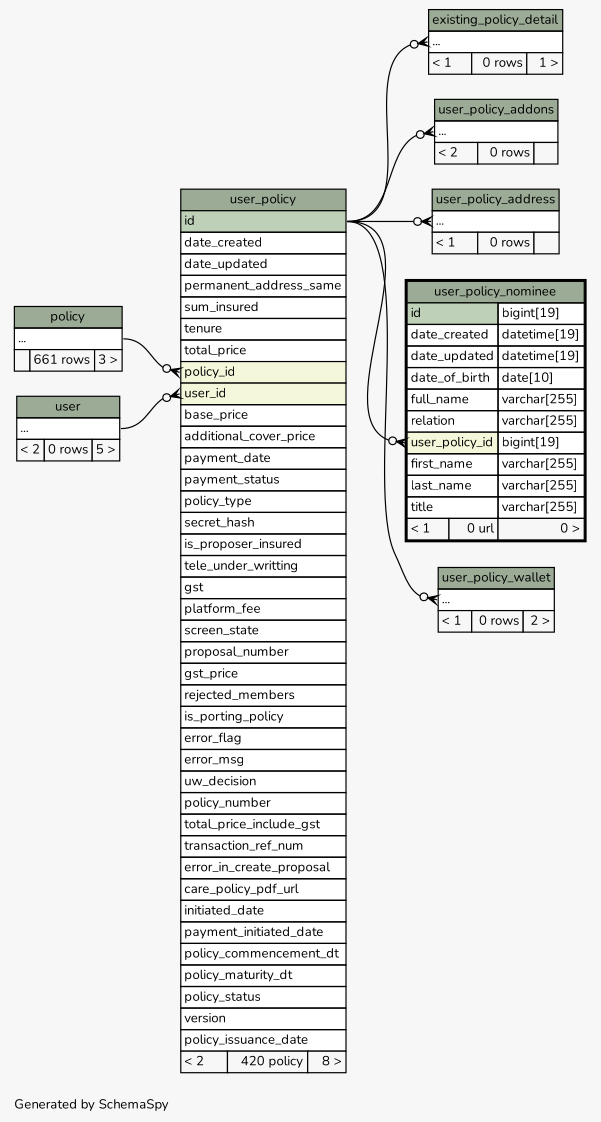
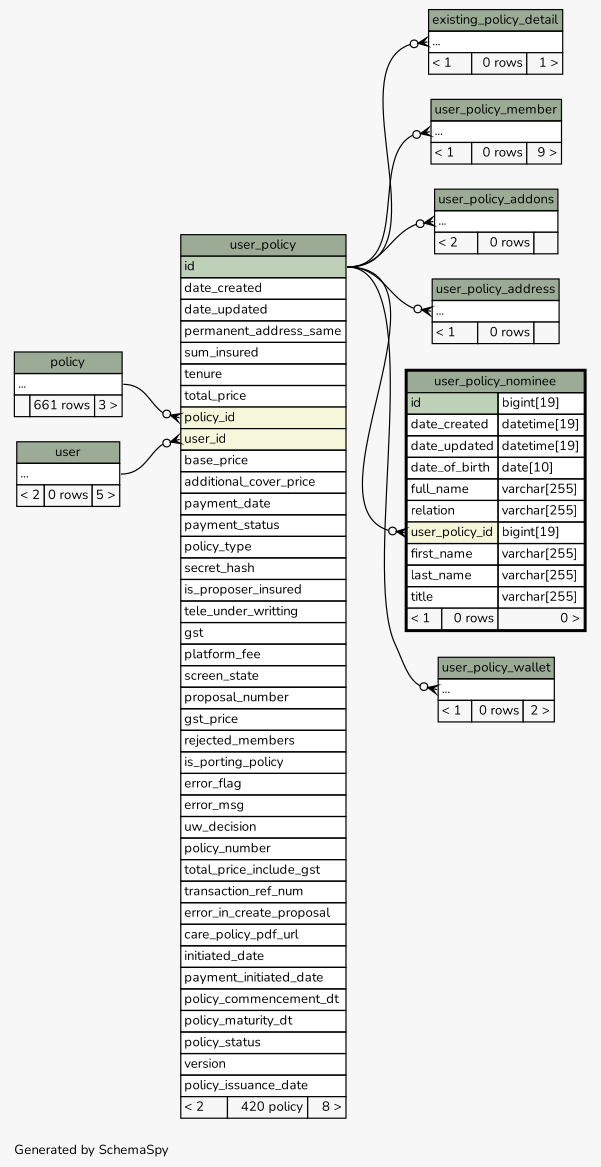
none -> (496, 132)
(481, 529) -> (474, 618)
